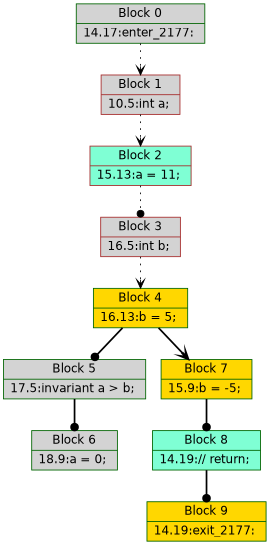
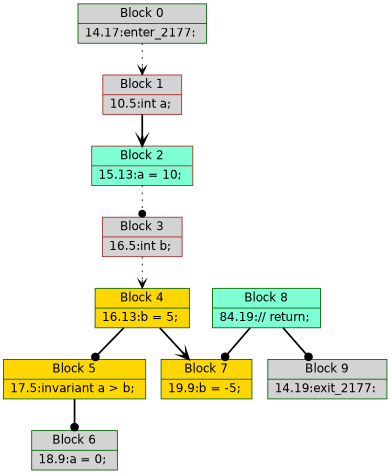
(141, 126) -> (142, 126)
(141, 175) -> (142, 175)
(75, 379) -> (75, 379)
(207, 389) -> (207, 389)
(207, 411) -> (239, 341)
(207, 460) -> (267, 317)
(207, 521) -> (327, 379)
